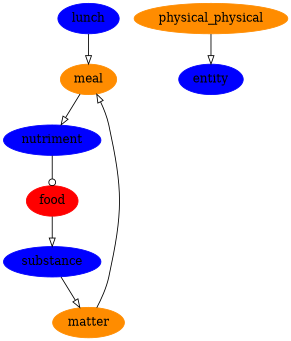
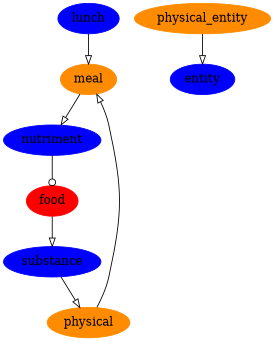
(211, 19) -> (203, 19)
(89, 323) -> (89, 323)
